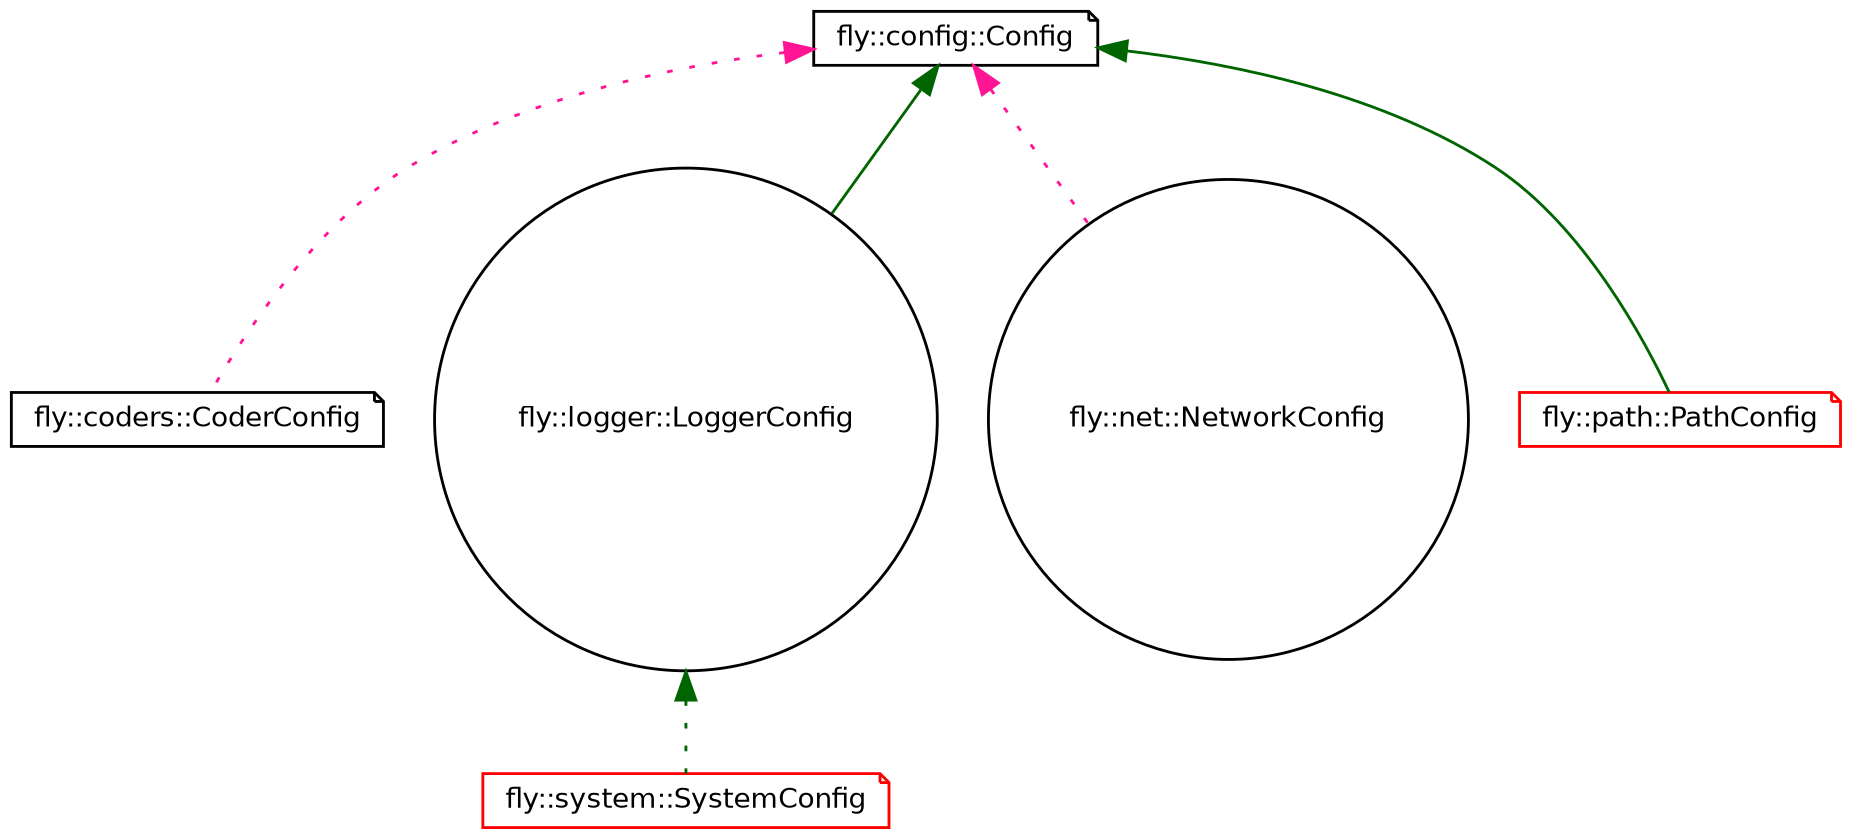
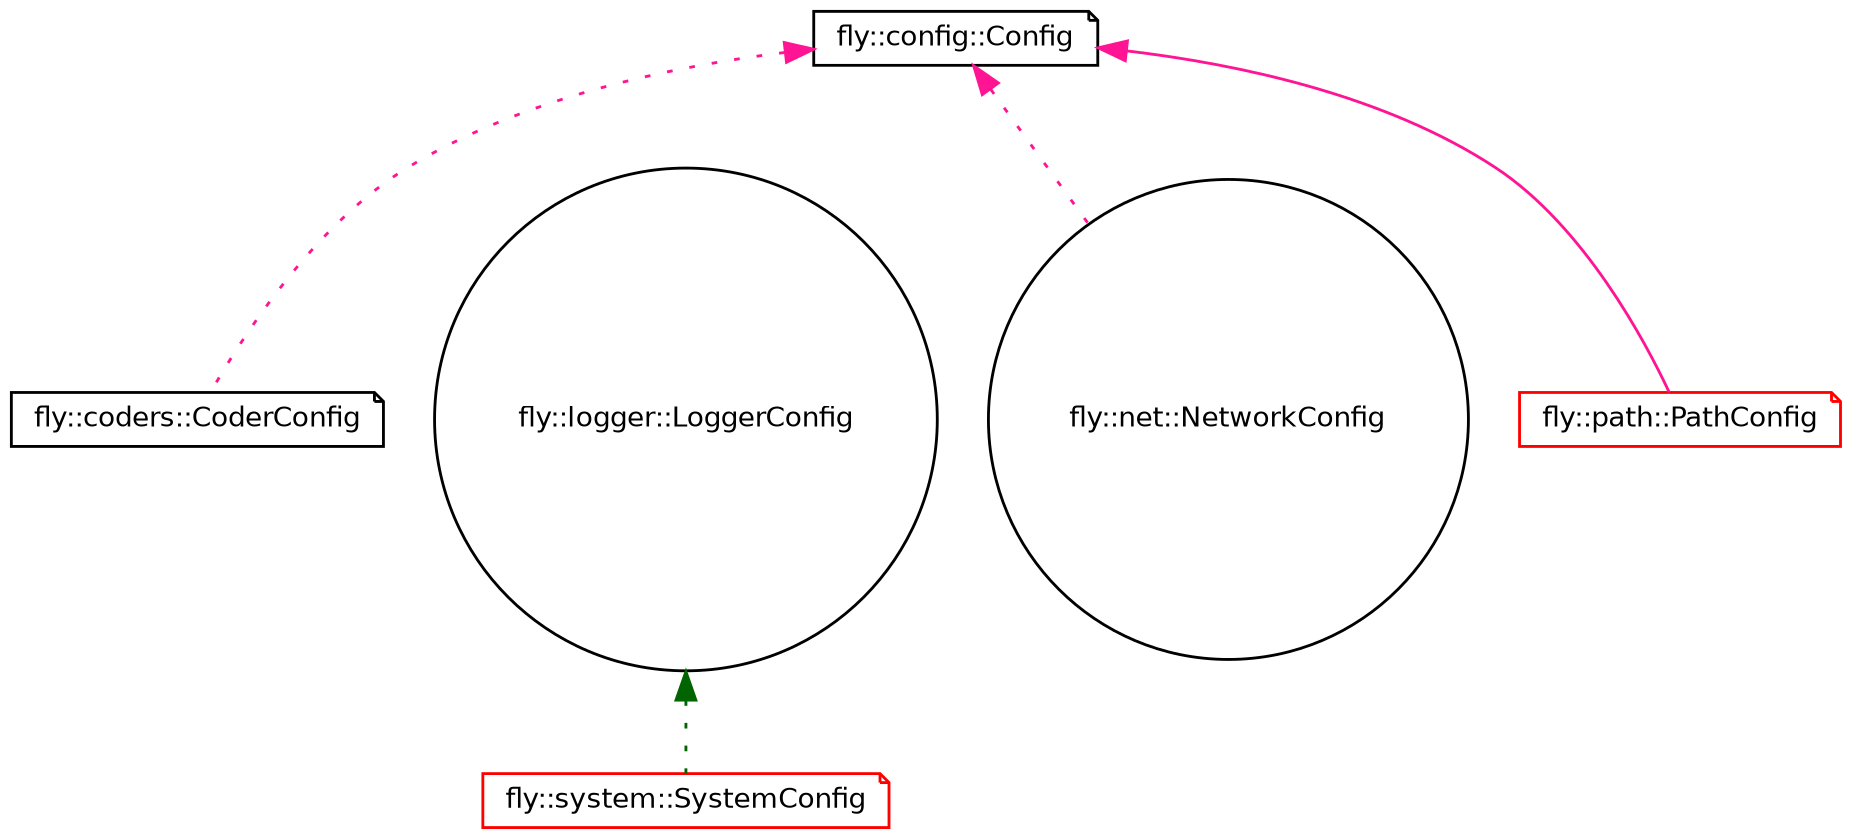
(1451, 142) -> (1451, 142)
(876, 152) -> none
